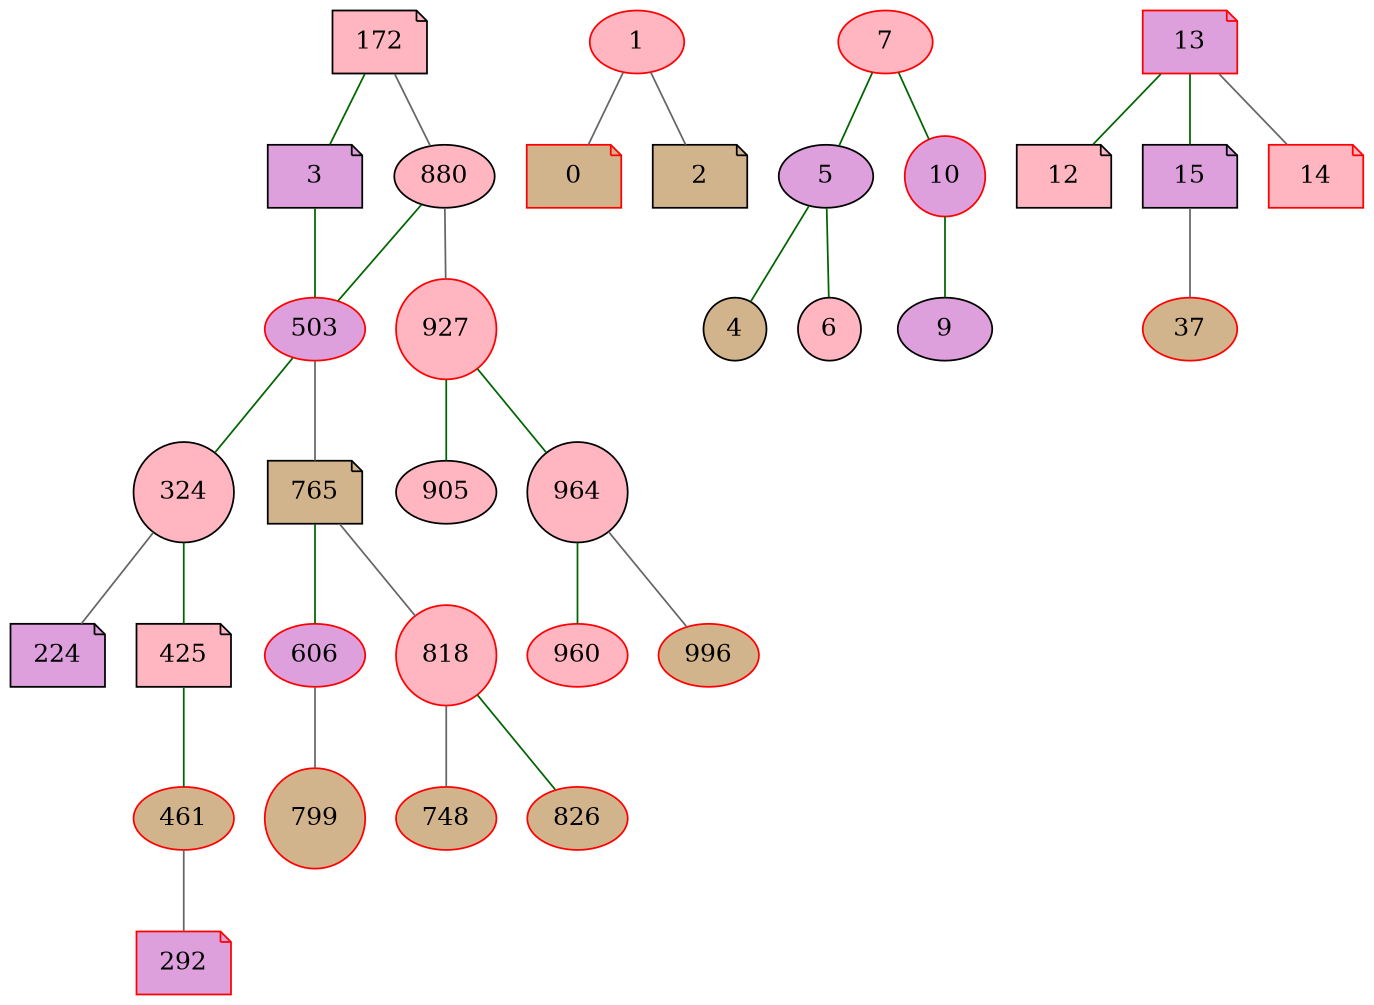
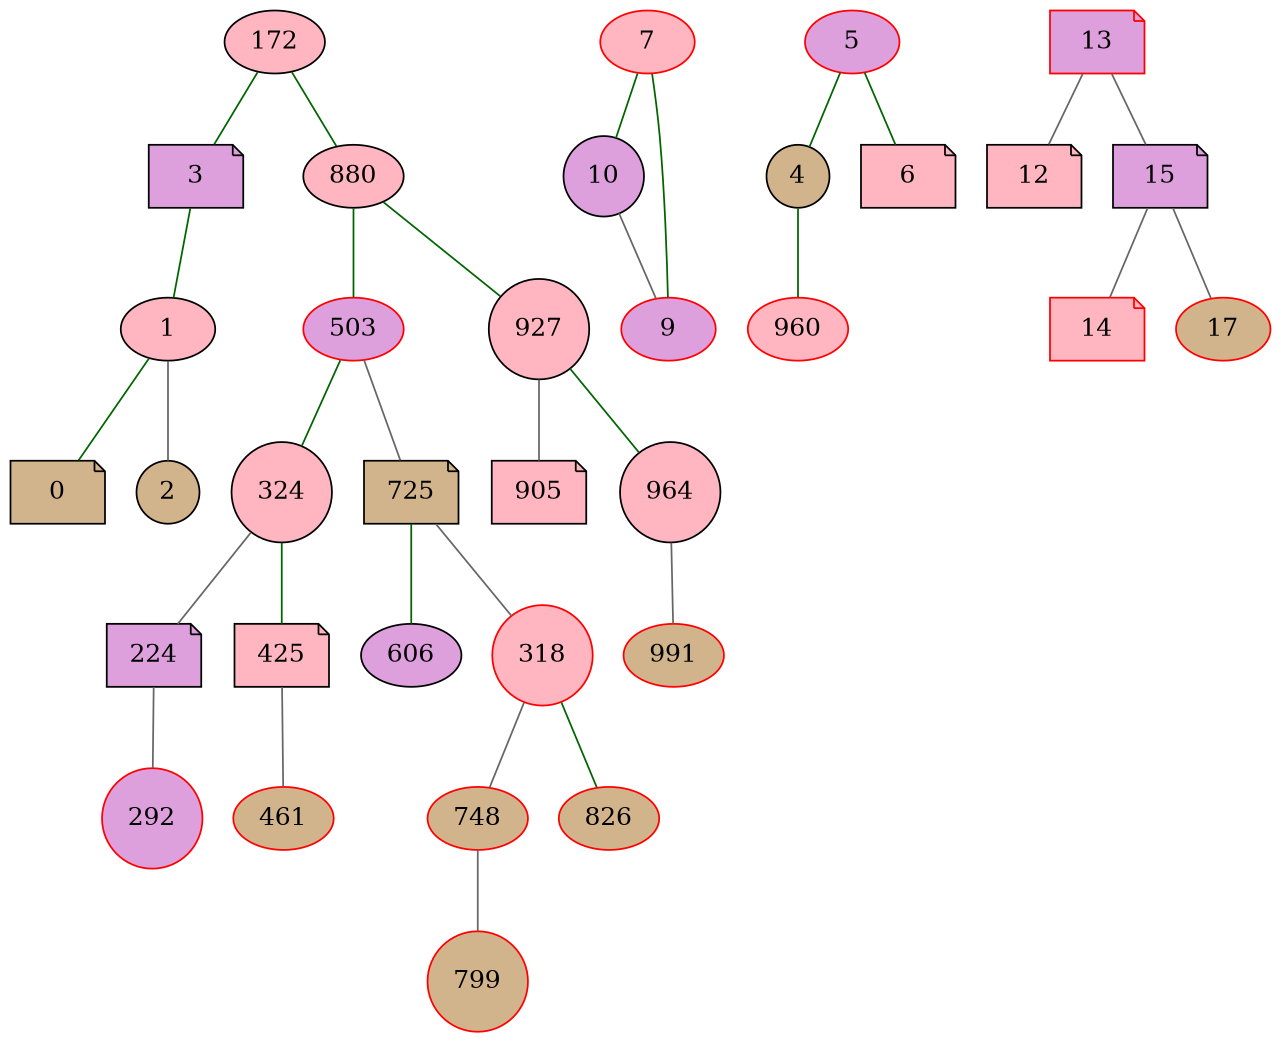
(380, 42) -> (275, 42)
(637, 42) -> (168, 329)
(606, 109) -> (114, 410)
(856, 109) -> (663, 185)
(1127, 109) -> (1066, 109)
(1190, 109) -> (1129, 109)
(1253, 109) -> (1129, 253)
(413, 110) -> (314, 109)
(574, 176) -> (58, 492)
(700, 176) -> (168, 492)
(826, 176) -> (852, 42)
(945, 176) -> (604, 176)
(445, 244) -> (442, 249)
(315, 253) -> (182, 253)
(945, 257) -> (637, 256)
(446, 329) -> (539, 329)
(830, 329) -> (908, 176)
(945, 329) -> (668, 329)
(1190, 329) -> (1223, 329)
(446, 420) -> (539, 420)
(315, 492) -> (411, 492)
(446, 492) -> (539, 492)
(578, 583) -> (798, 253)
(315, 655) -> (411, 655)
(446, 655) -> (542, 655)
(709, 655) -> (674, 655)
(315, 728) -> (478, 891)
(184, 737) -> (283, 737)
(184, 891) -> (153, 728)
(184, 963) -> (152, 818)
